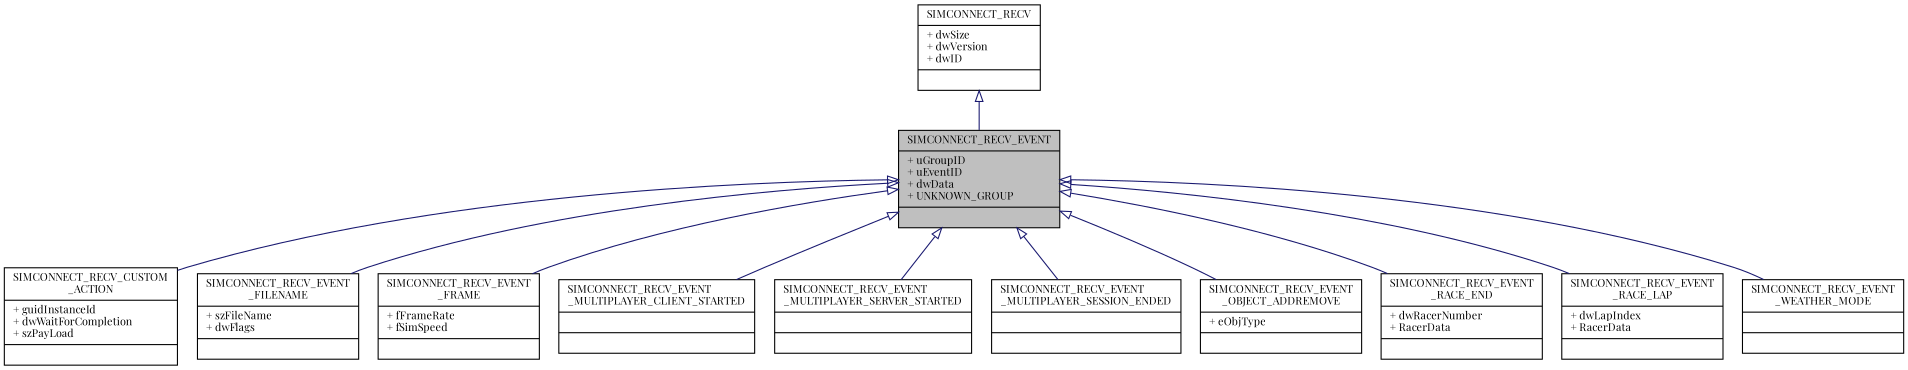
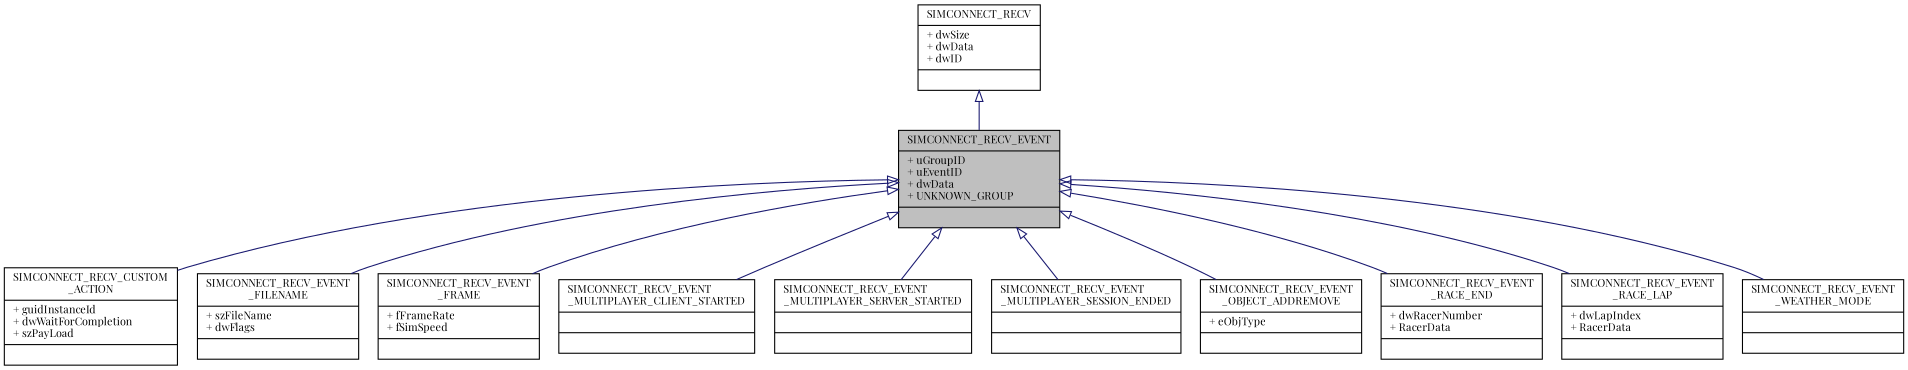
(958, 47) -> (950, 47)
